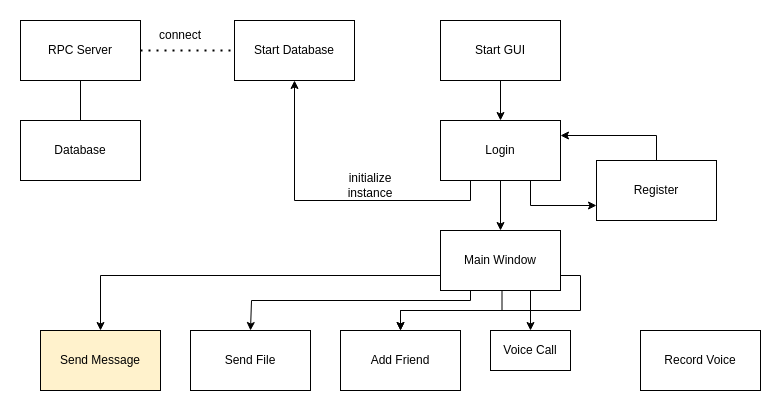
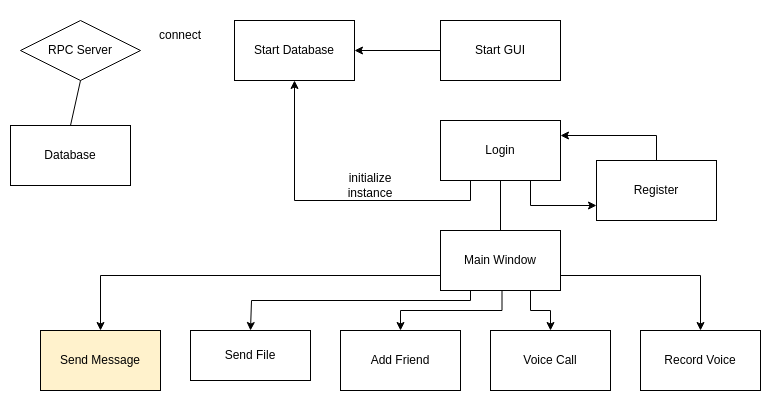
(81, 51) -> (81, 51)
(187, 51) -> none
none -> (401, 51)
(501, 97) -> none
(81, 151) -> (71, 156)
(501, 222) -> (501, 225)
(581, 306) -> (663, 276)
(531, 351) -> (551, 361)
(251, 361) -> (251, 356)
